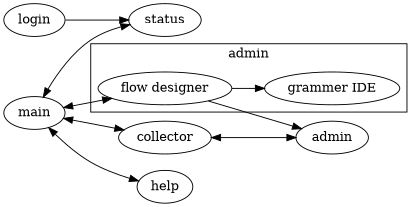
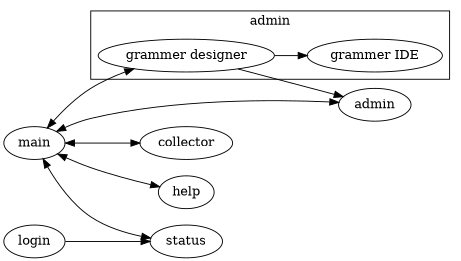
(165, 88) -> (186, 56)
(254, 138) -> (196, 103)
